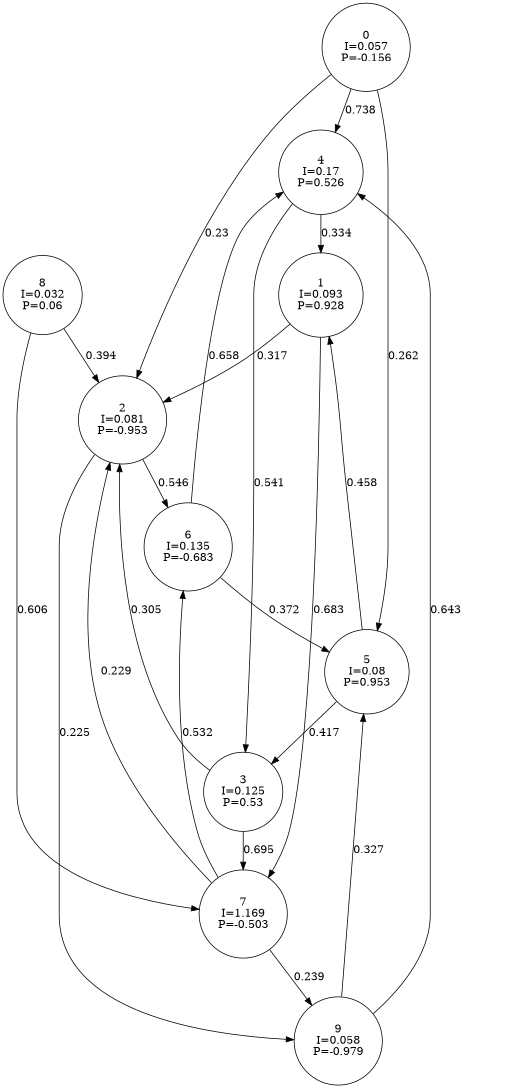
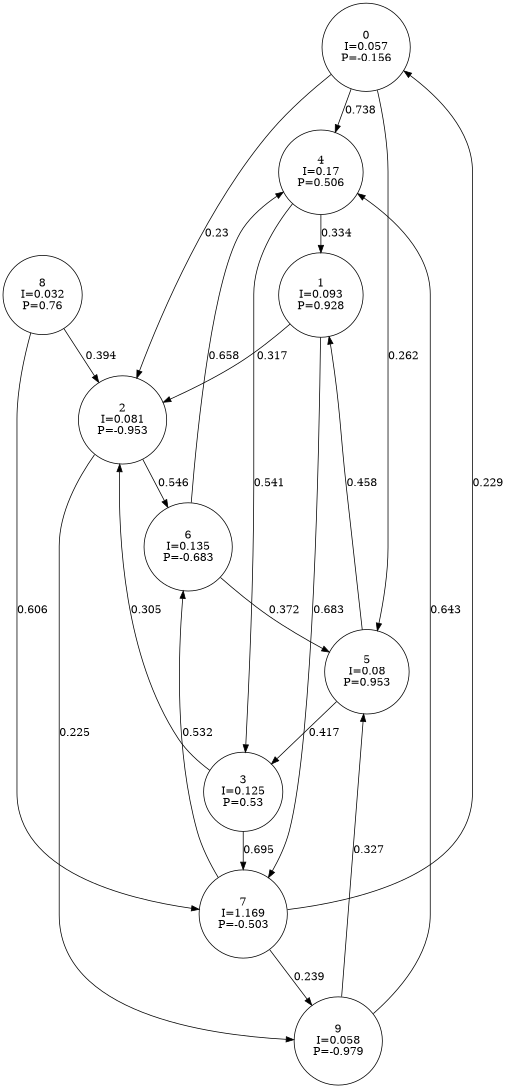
(321, 172) -> (321, 172)
(43, 295) -> (43, 295)
(96, 693) -> (472, 542)
